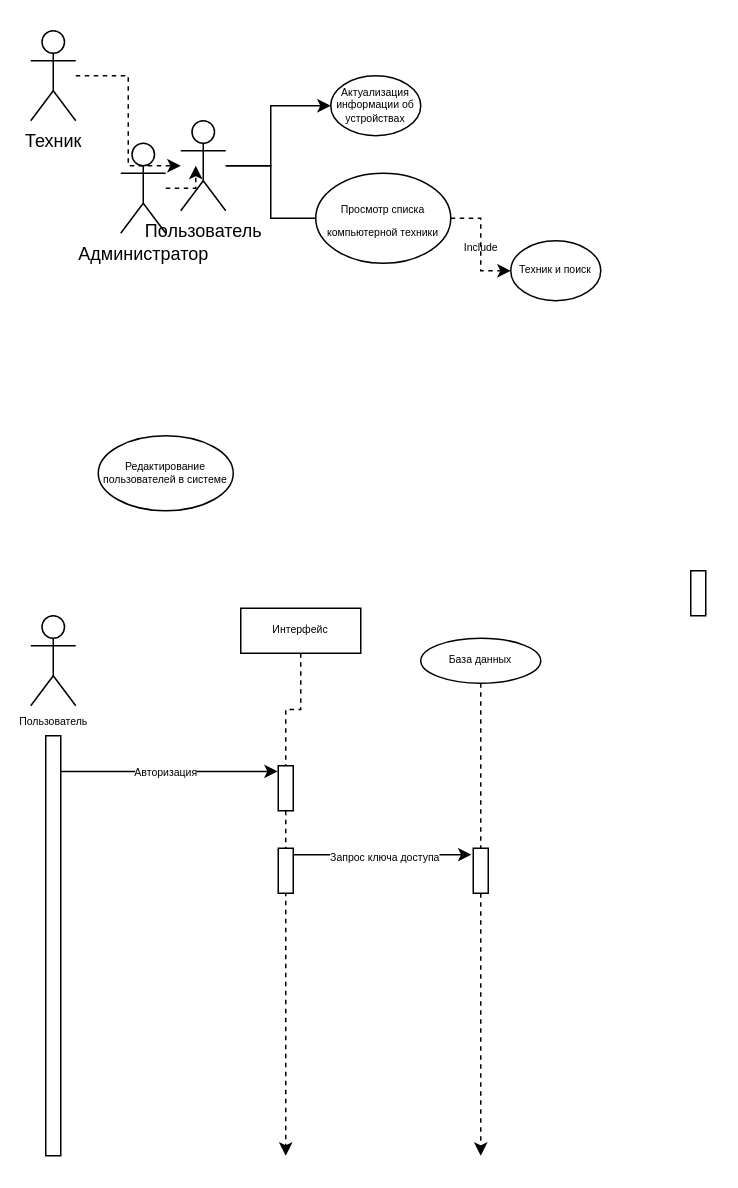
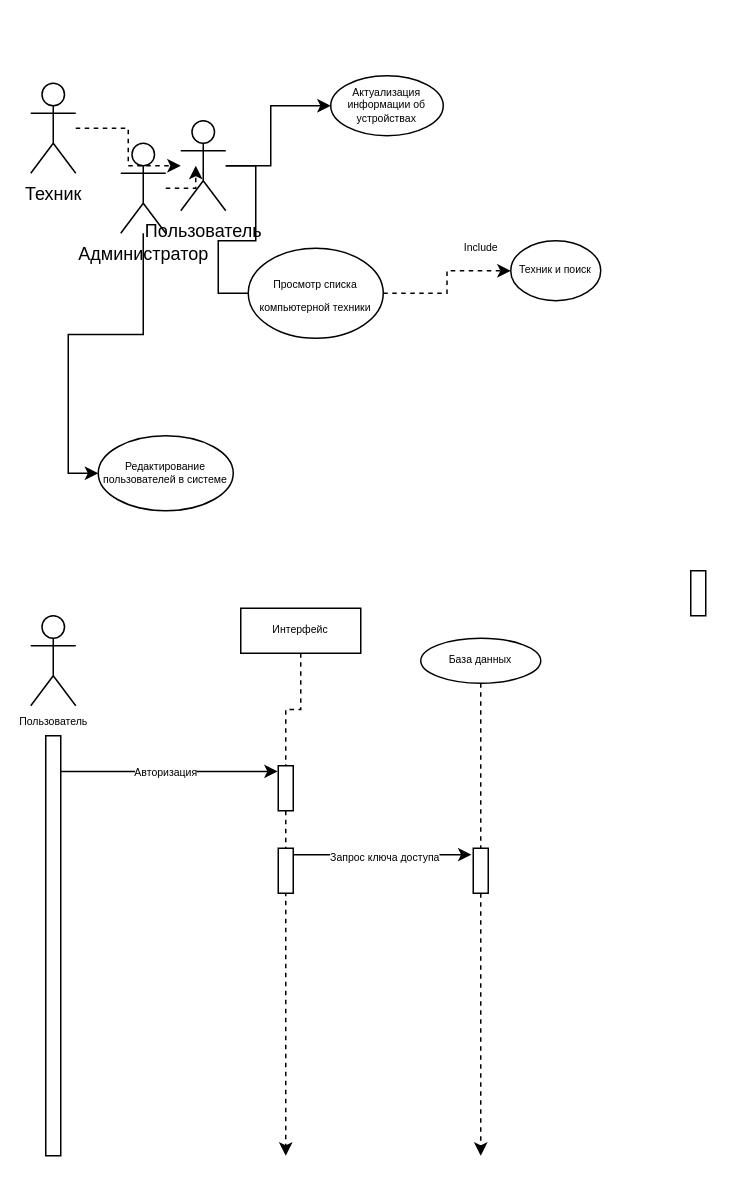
(53, 76) -> (53, 128)
(376, 106) -> (387, 106)
(383, 218) -> (316, 293)
none -> (77, 335)
